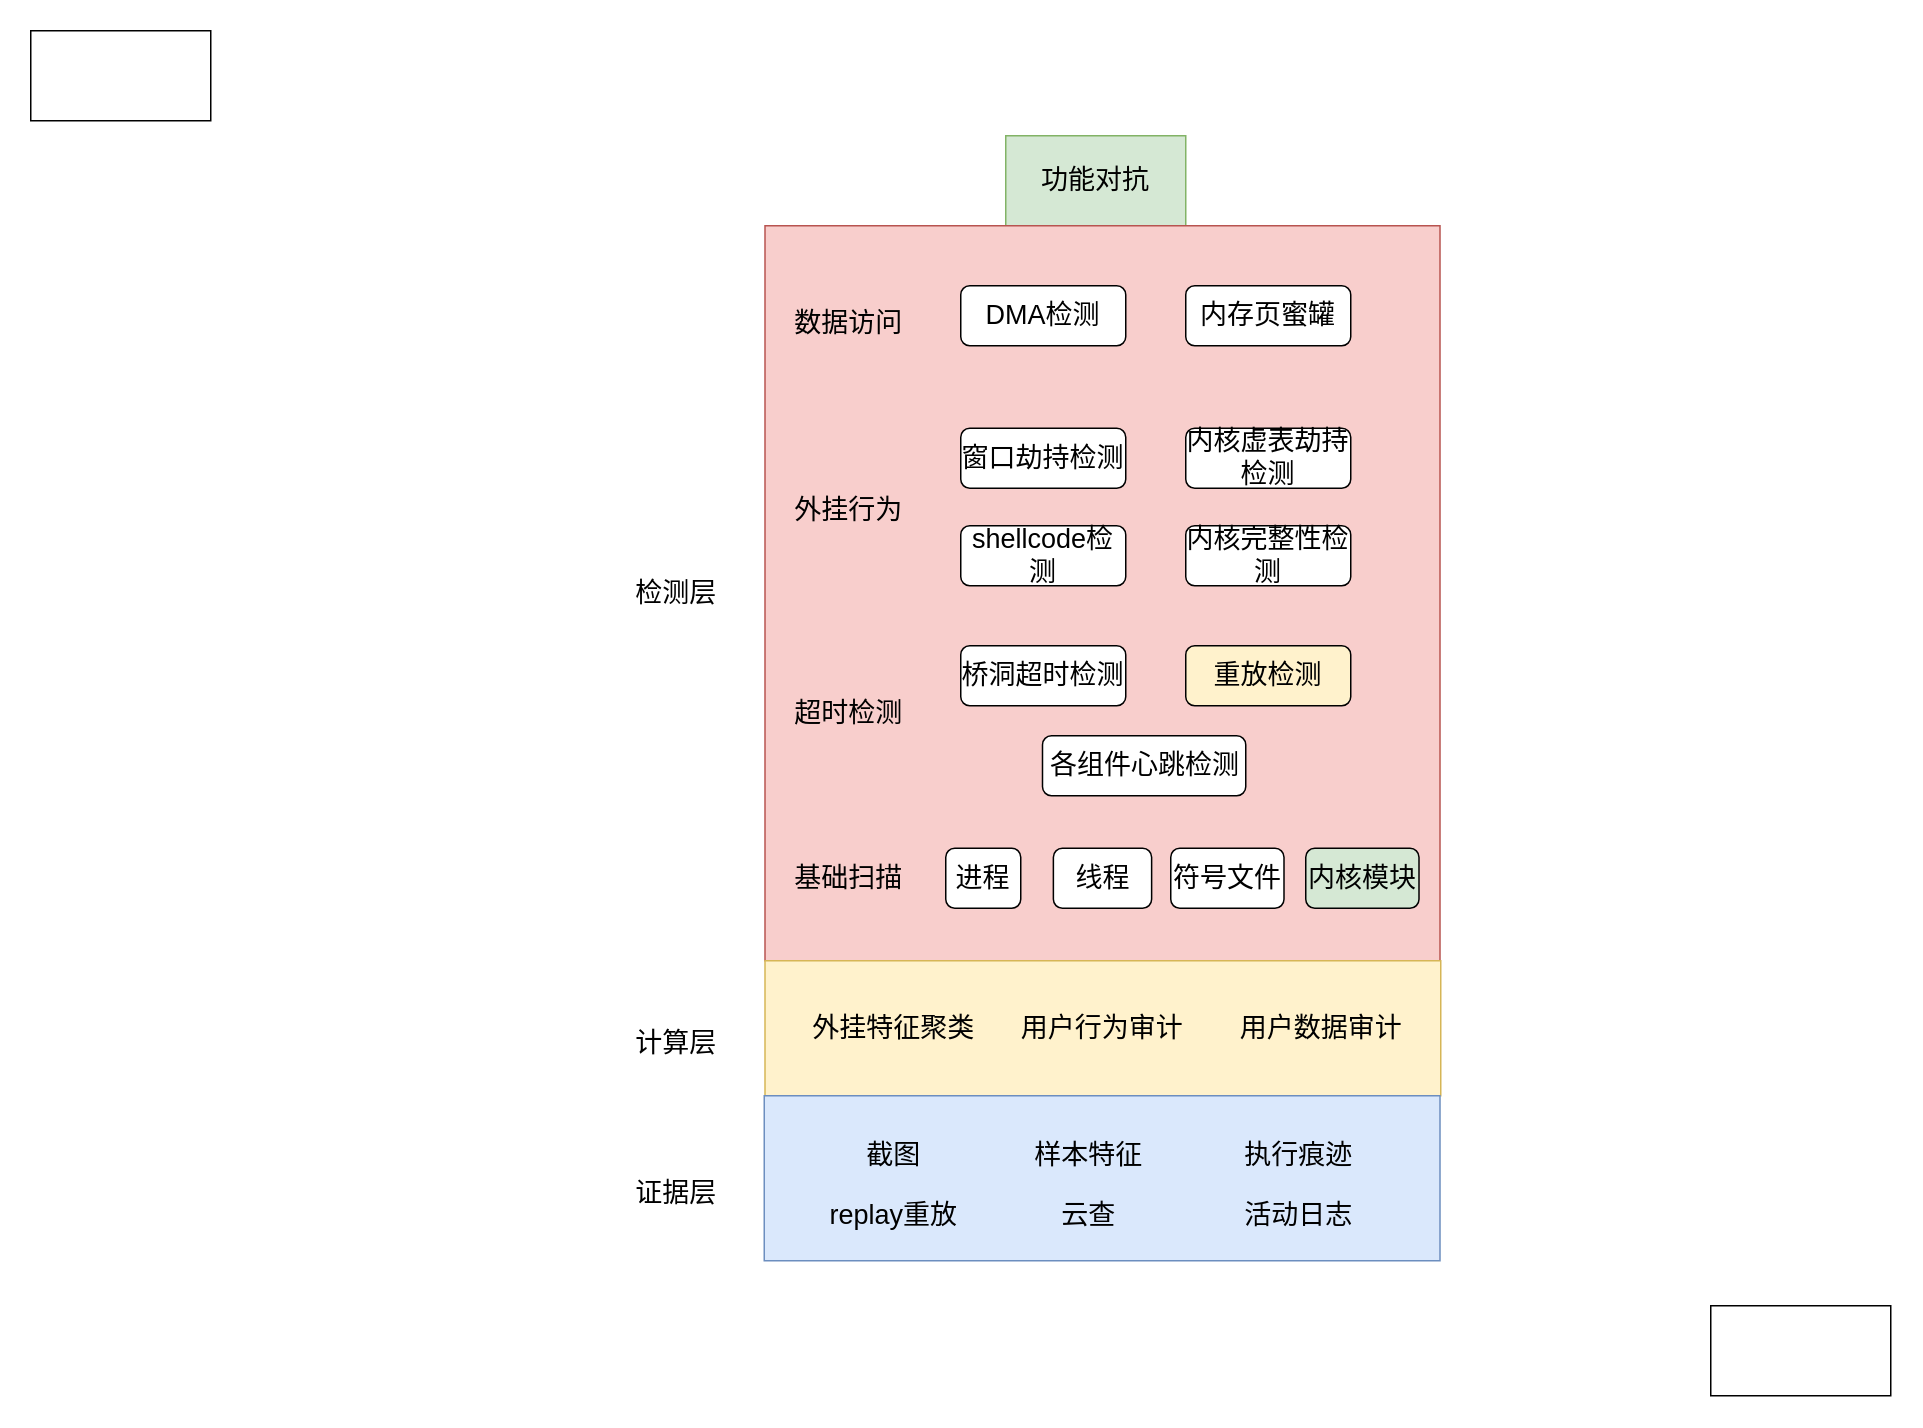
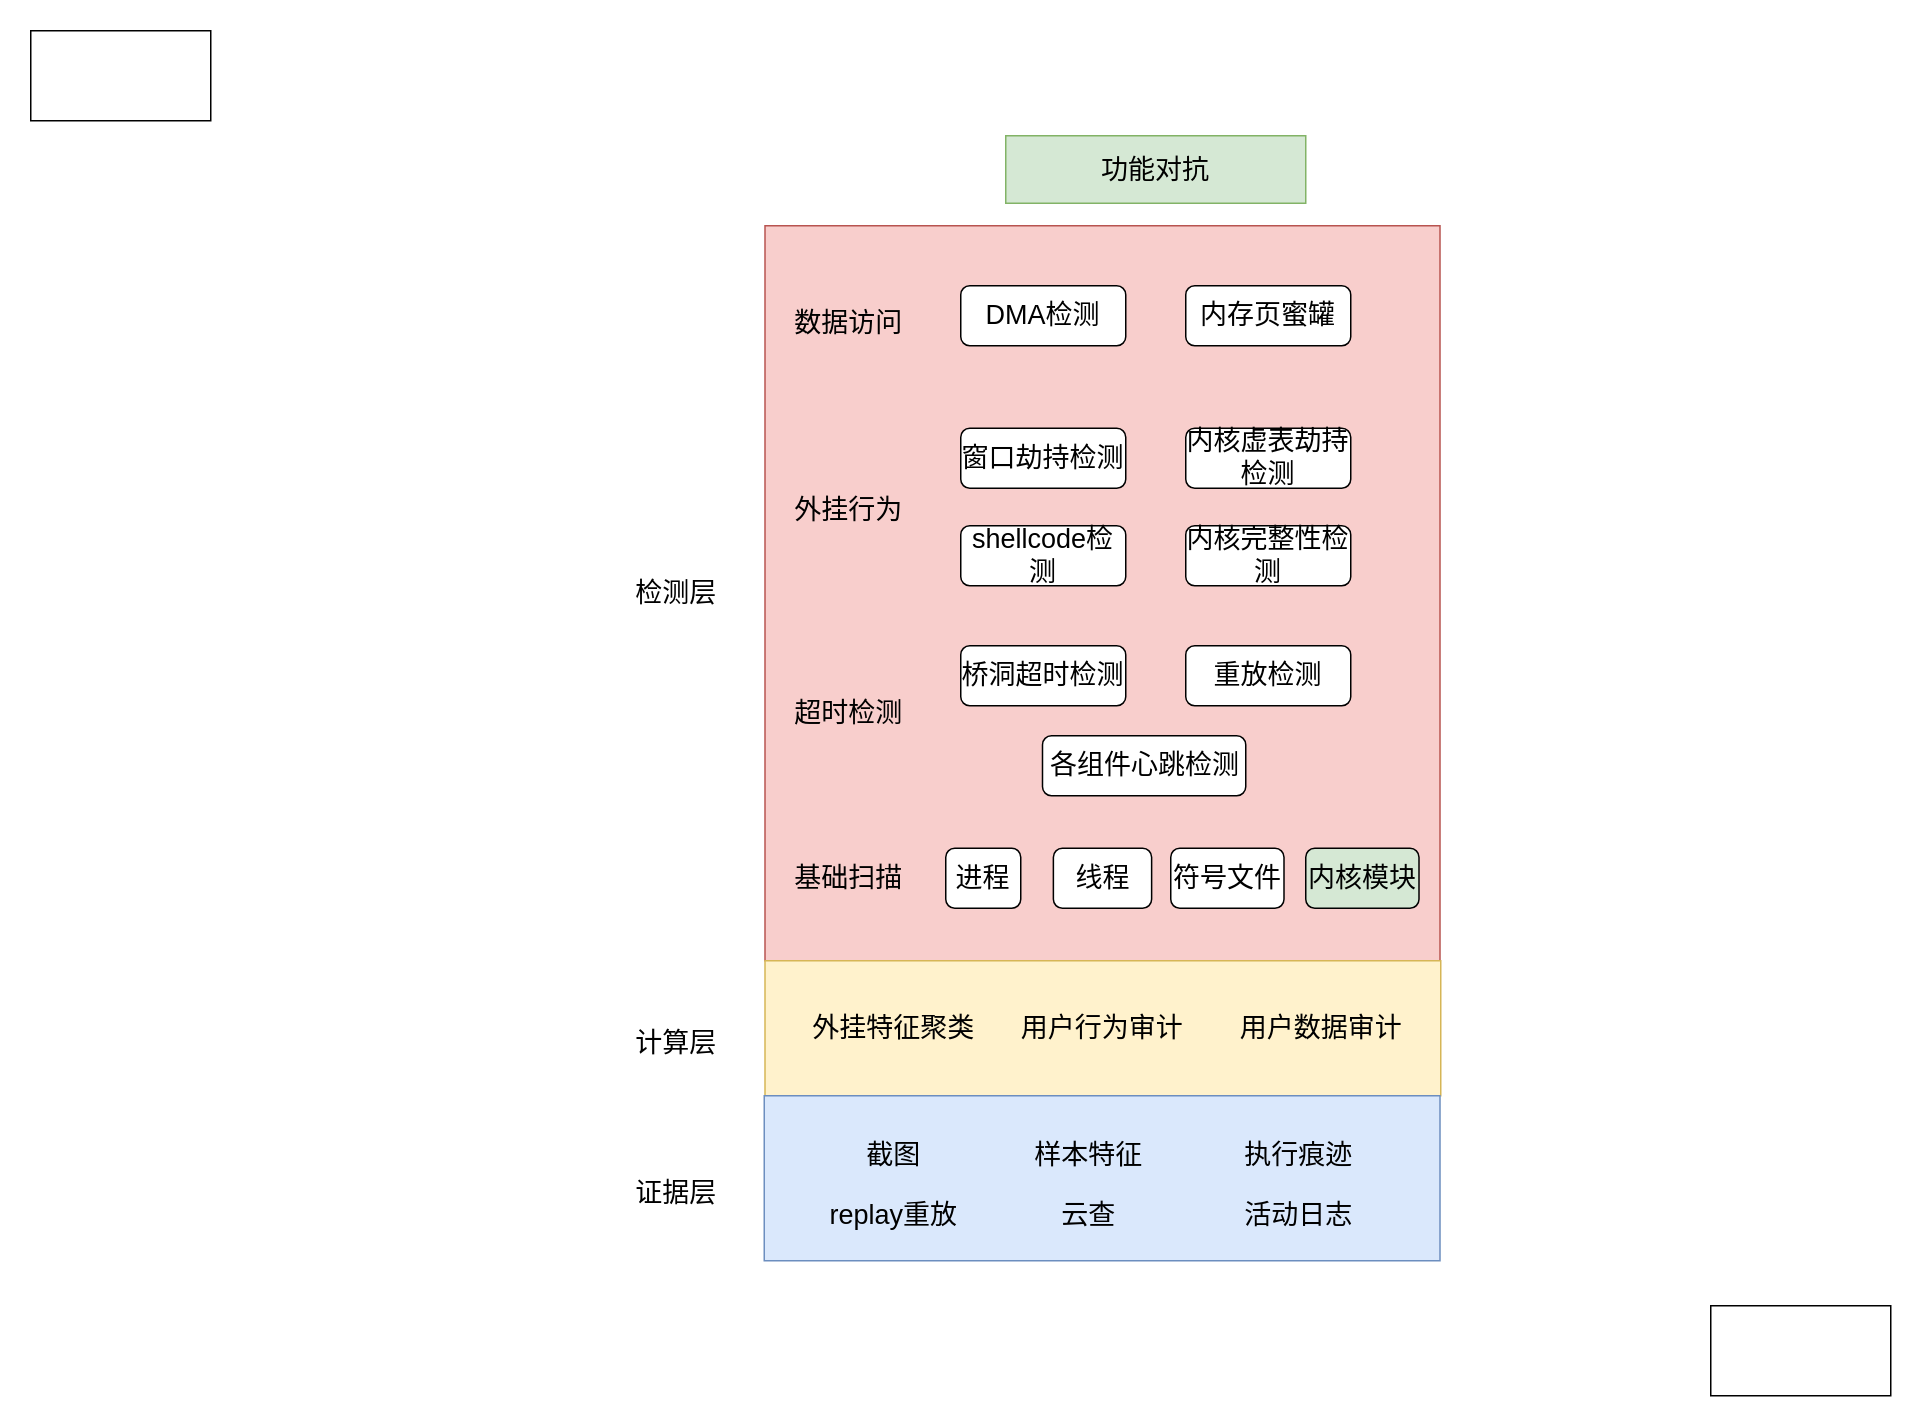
(1096, 181) -> (1156, 170)
(1268, 676) -> (1268, 676)
